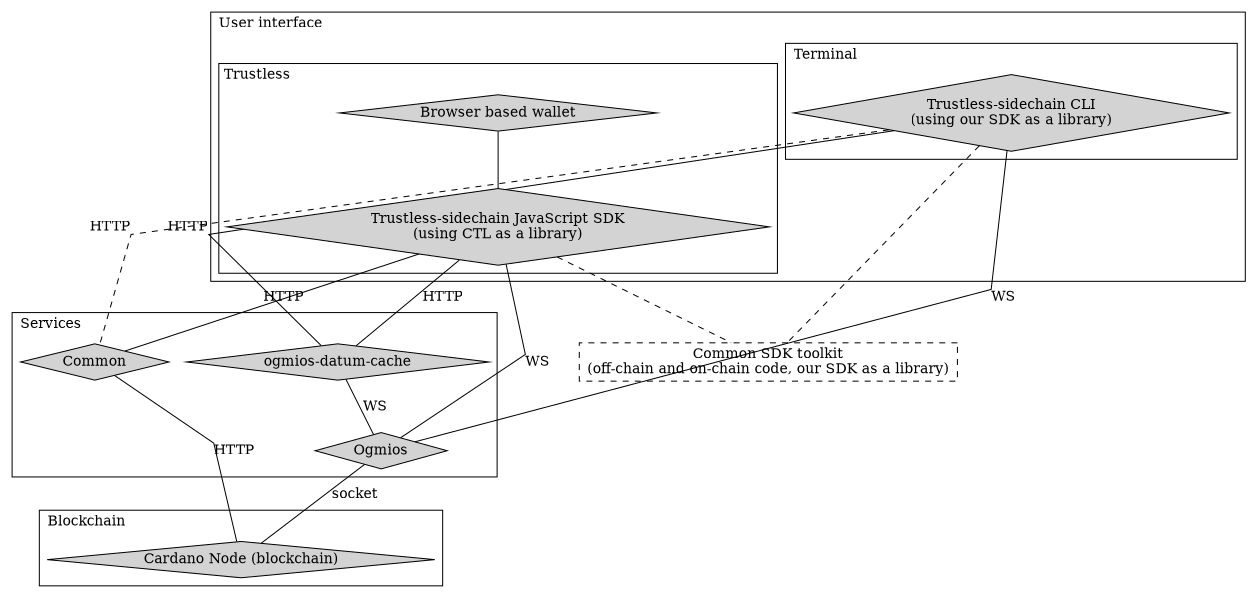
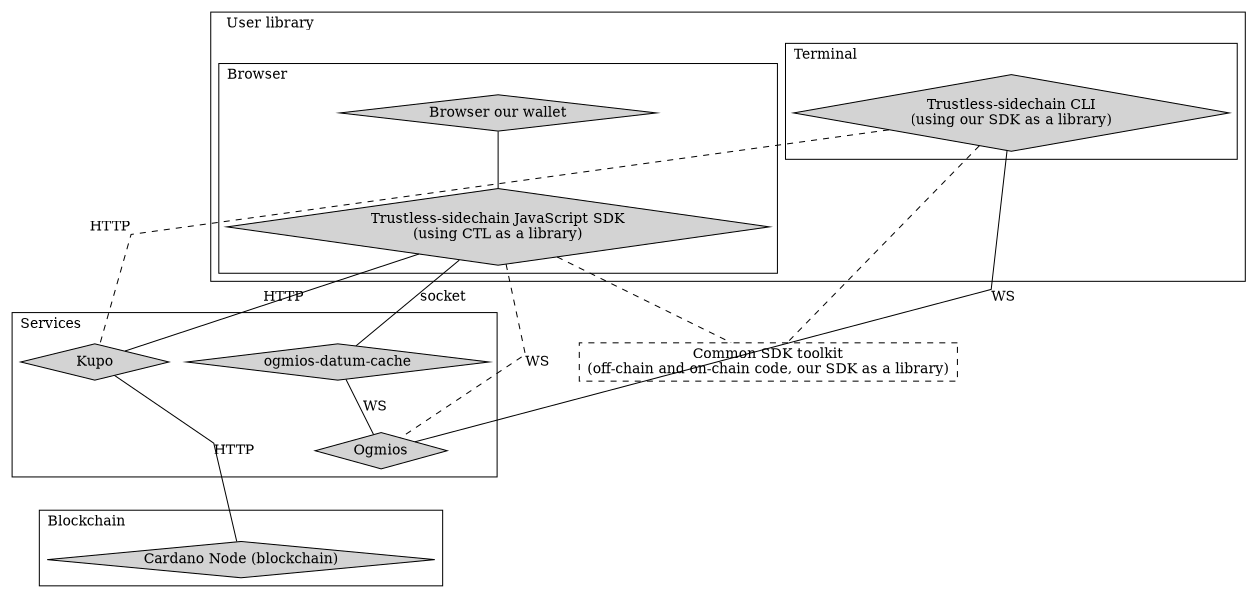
(271, 24) -> (271, 24)
(258, 75) -> (258, 75)
(498, 113) -> (498, 113)
(473, 194) -> none
(443, 297) -> (443, 297)
(95, 362) -> (95, 362)
(506, 367) -> (506, 367)
(313, 504) -> none
